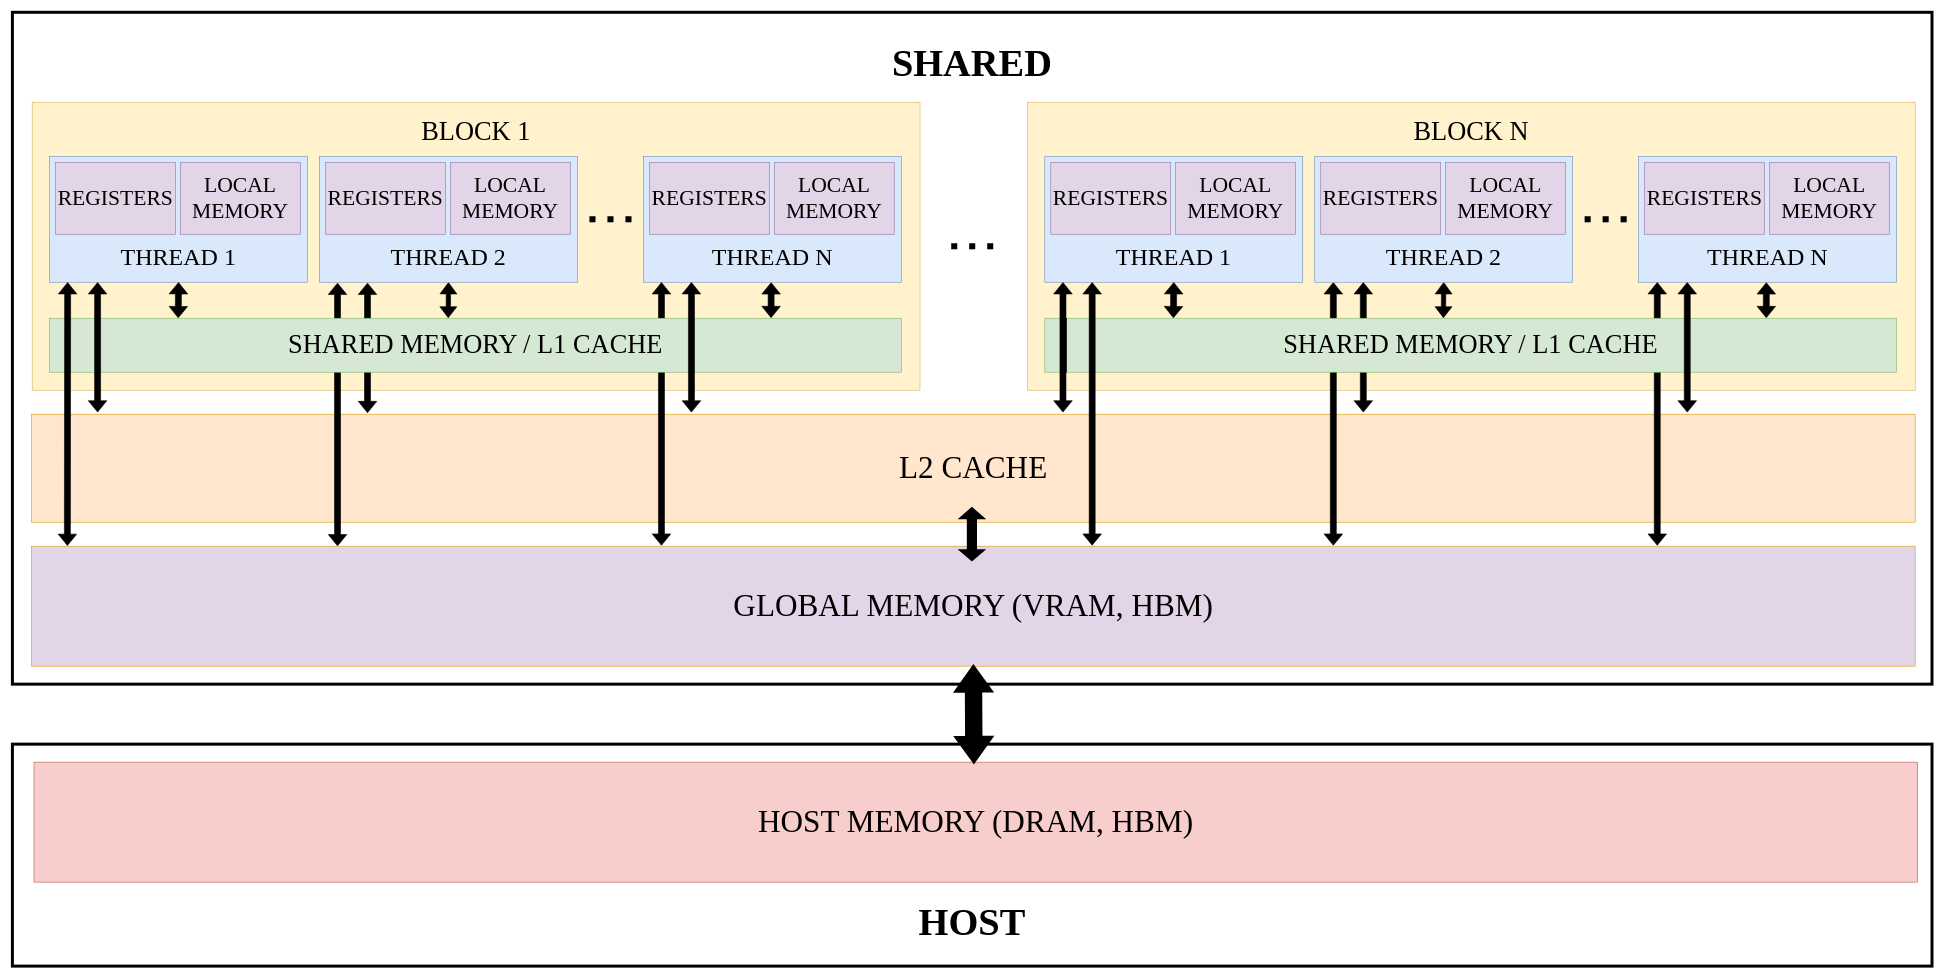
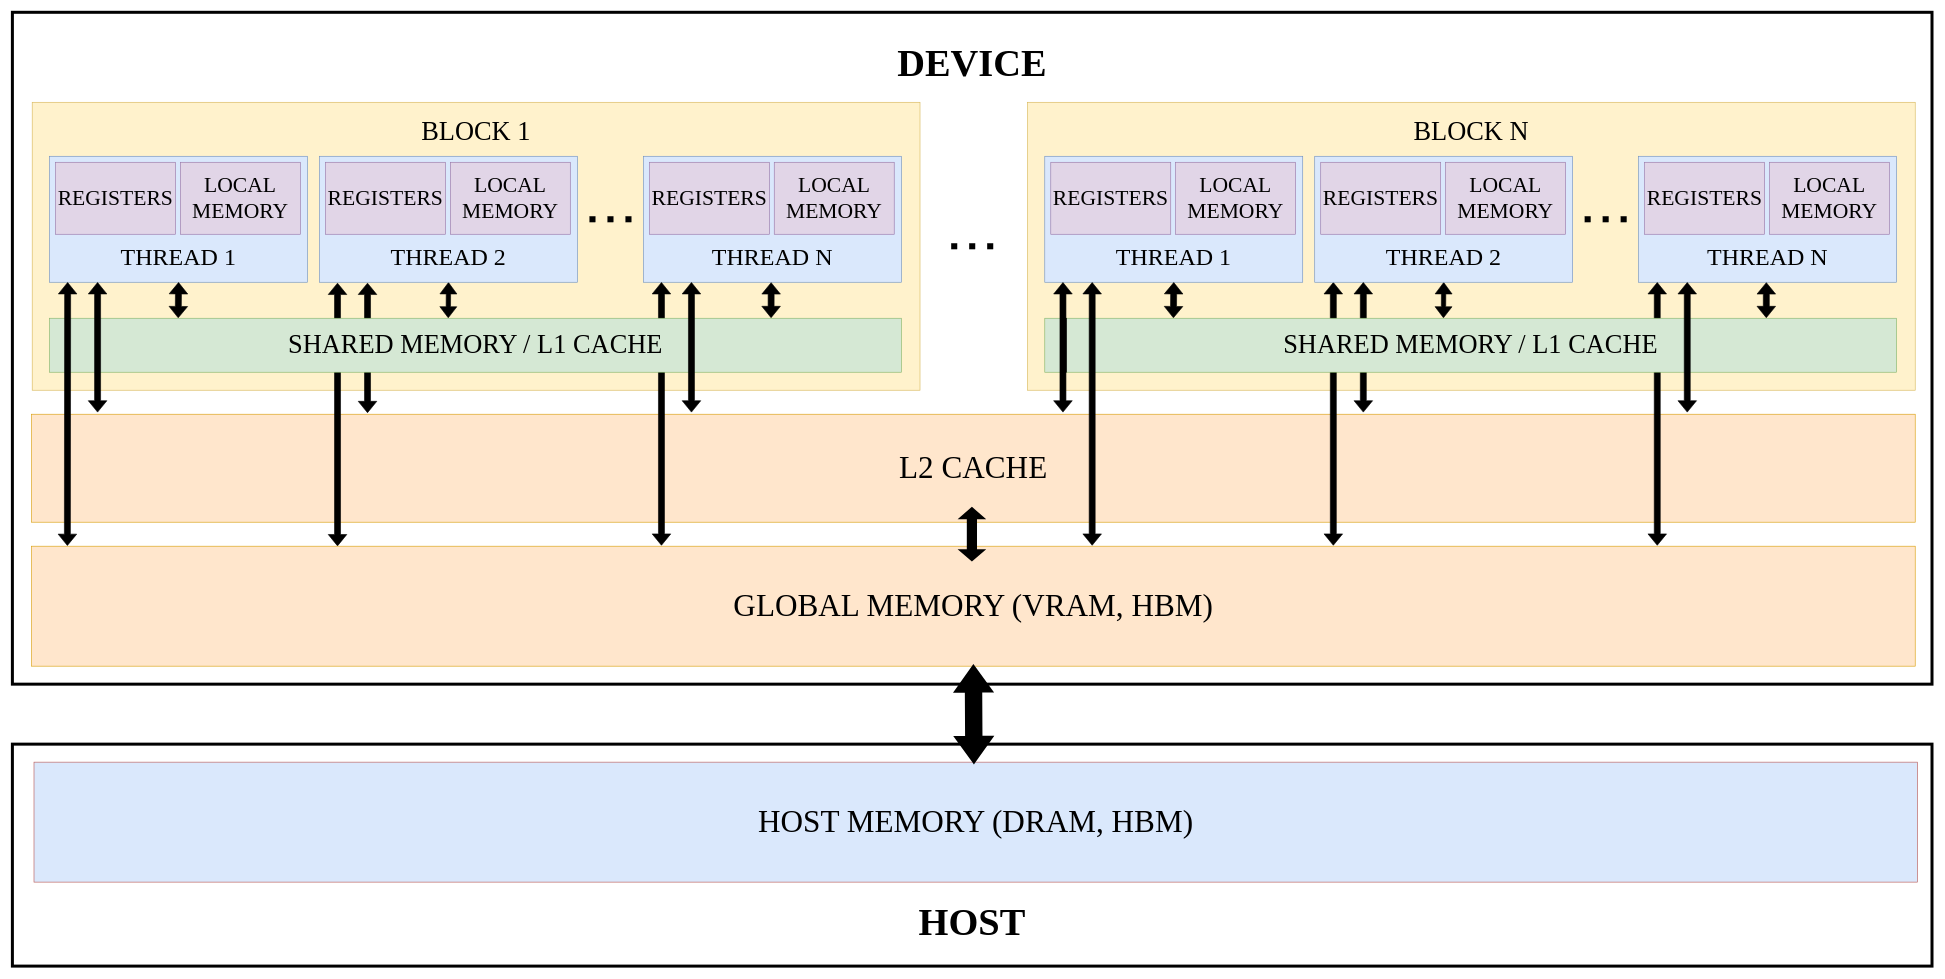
(972, 63) -> (972, 63)
(974, 606) -> (974, 606)
(976, 822) -> (976, 822)
